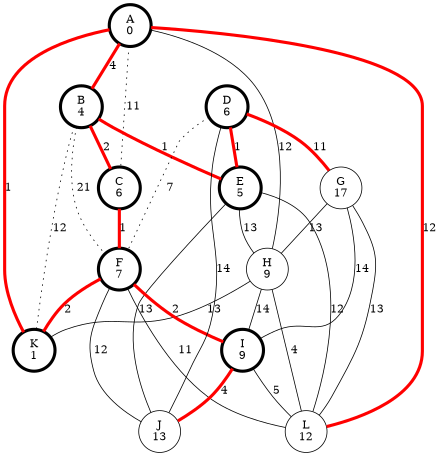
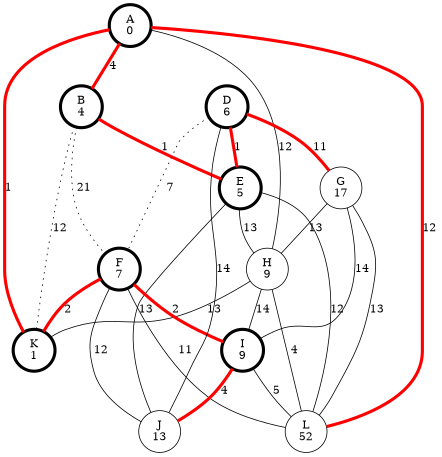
(119, 188) -> none
(306, 432) -> (306, 432)
